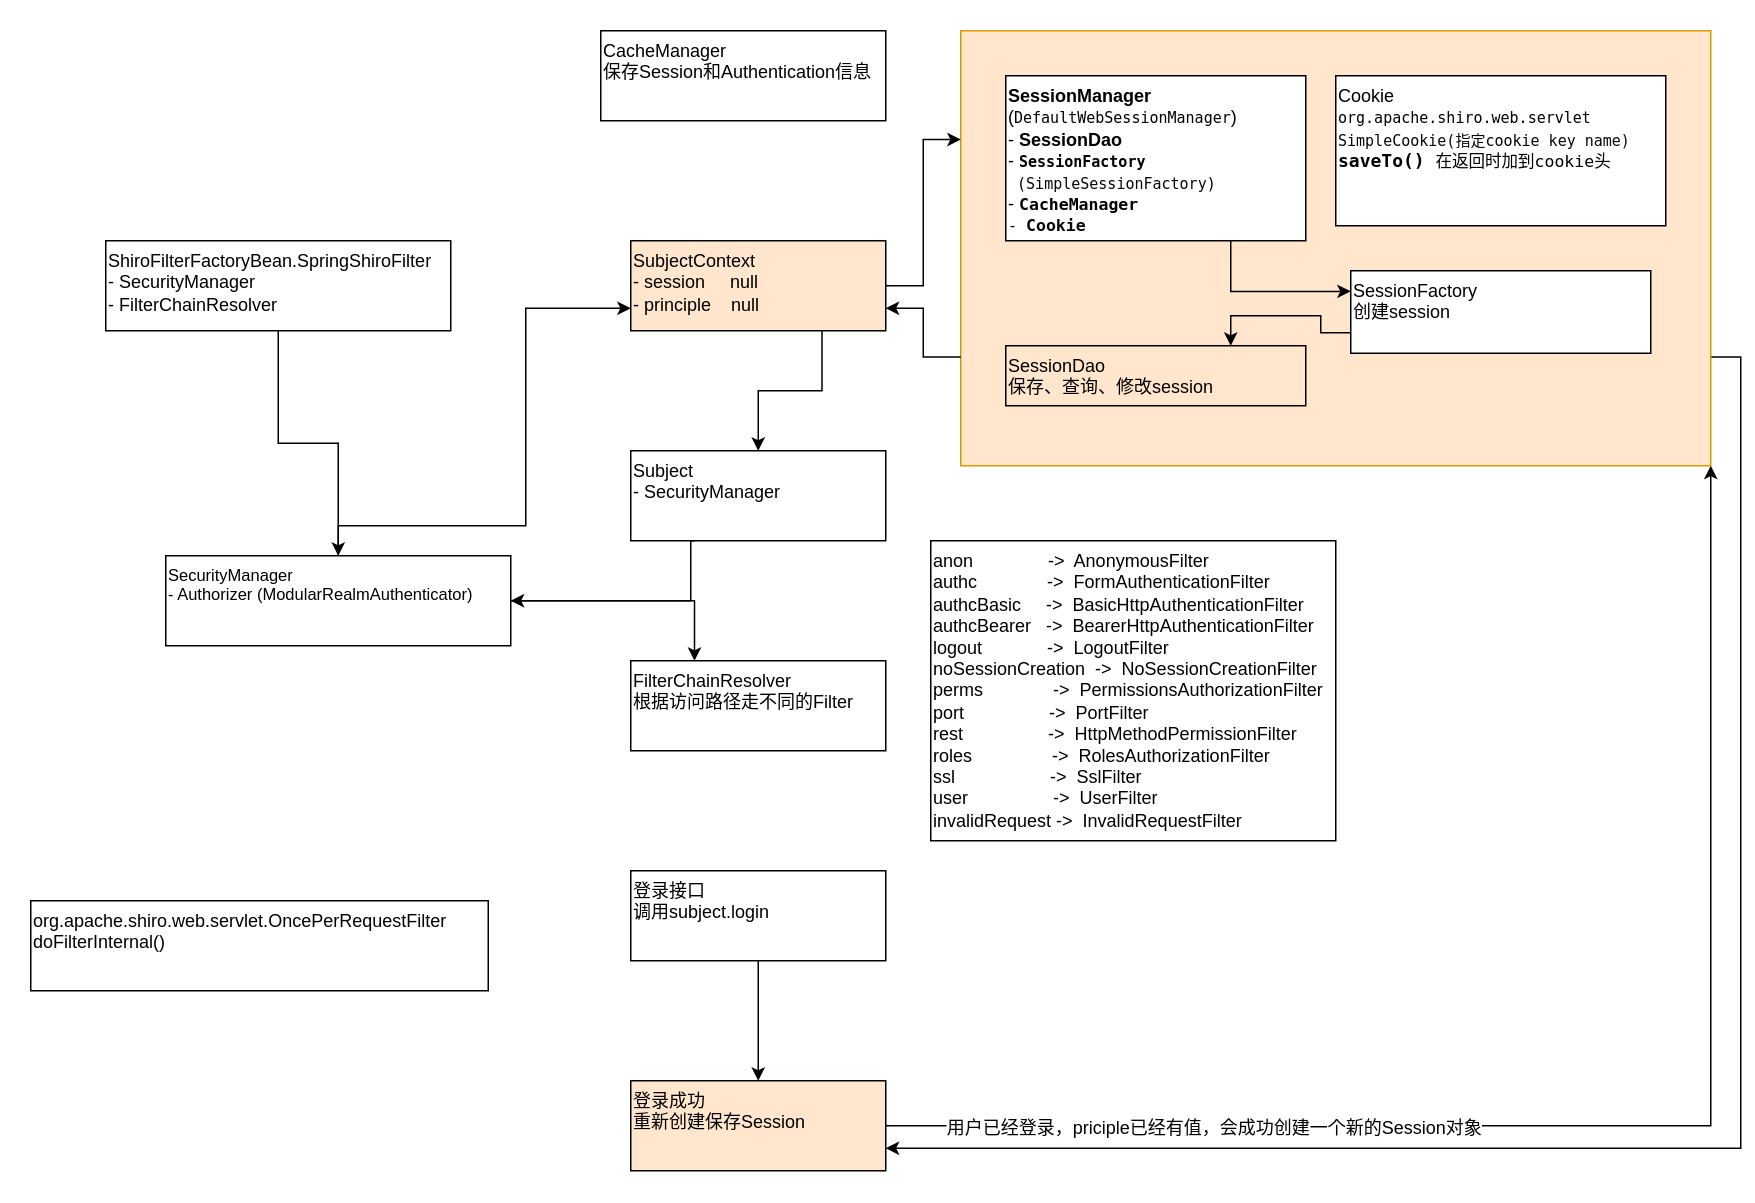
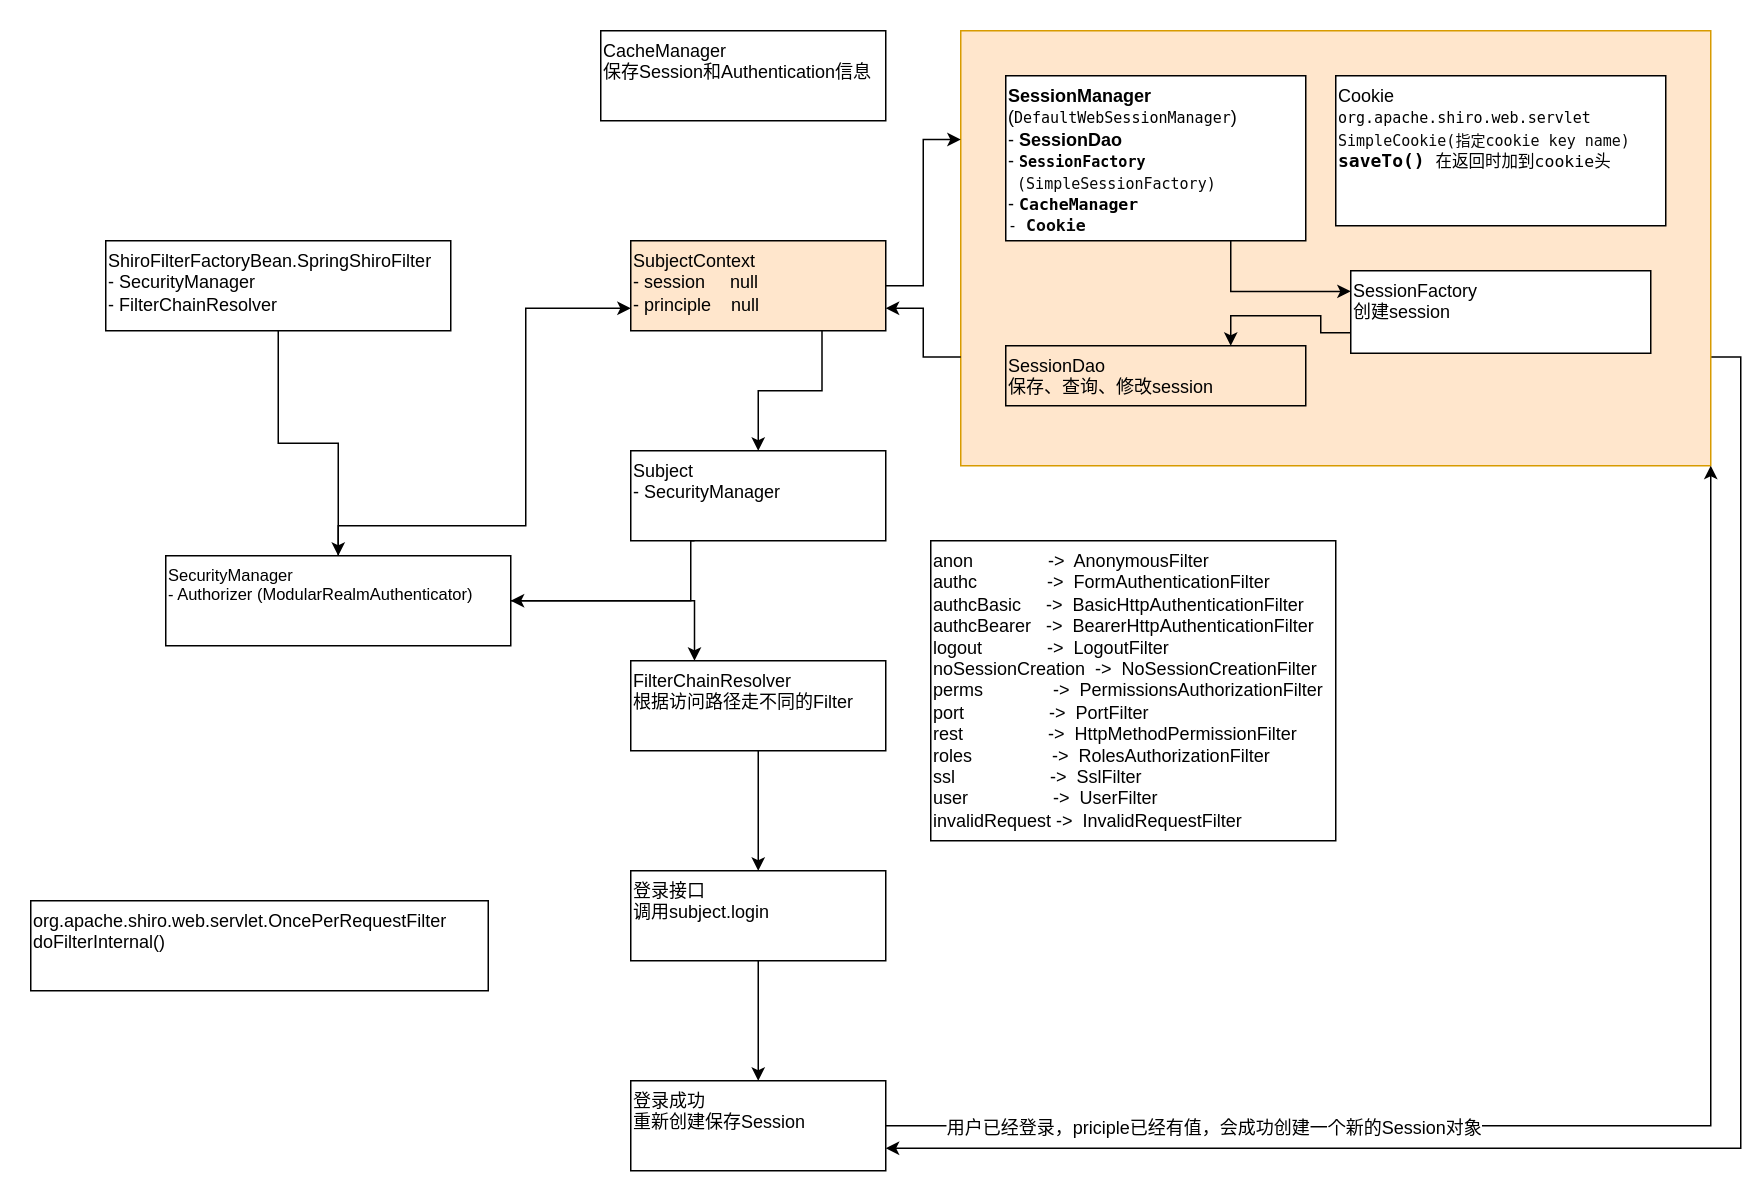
none -> (758, 806)
(758, 1126) -> (758, 1126)
